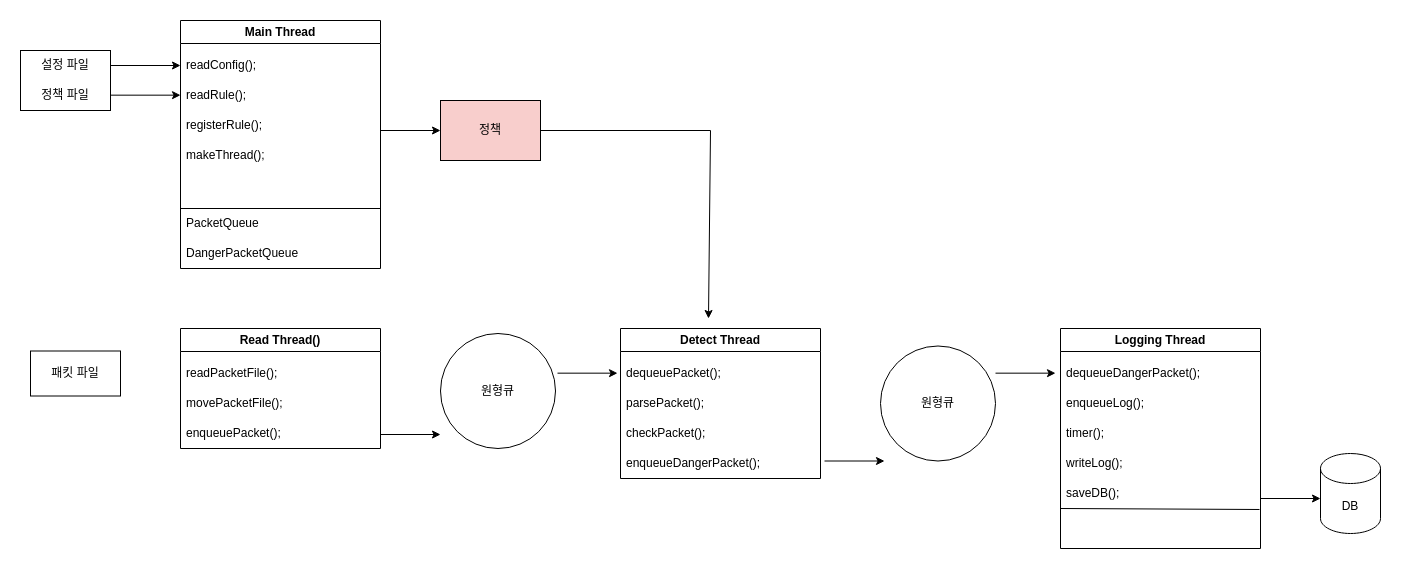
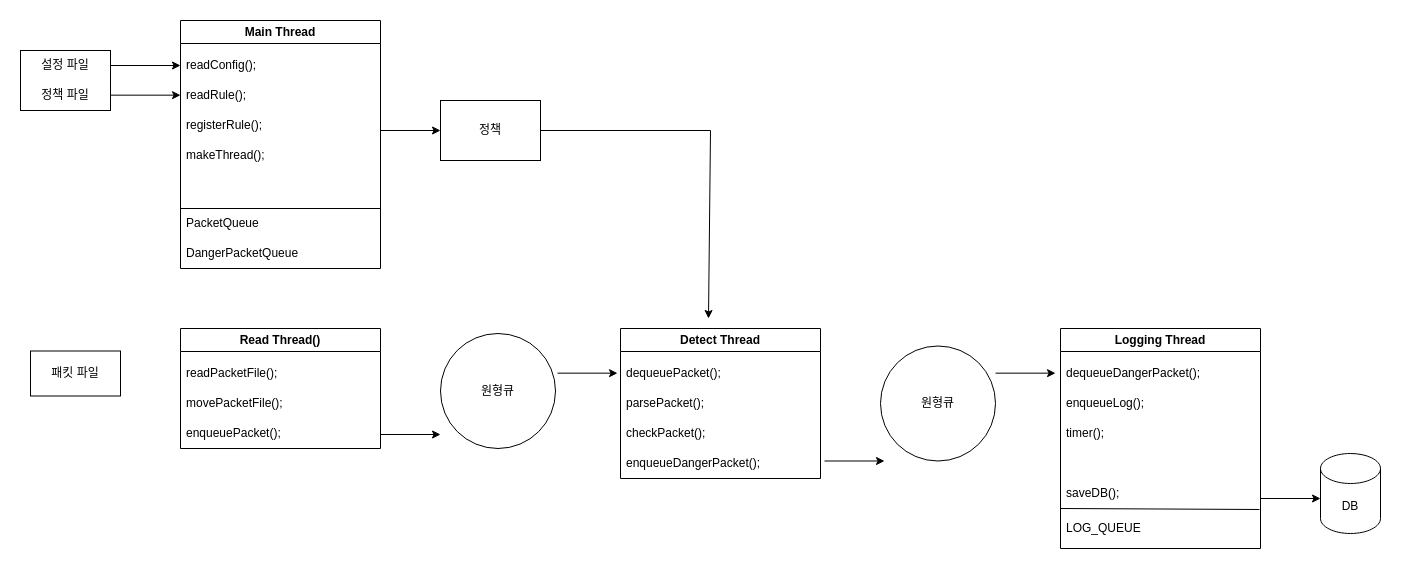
(491, 131) -> (491, 131)
(1161, 464) -> none
none -> (1161, 529)
